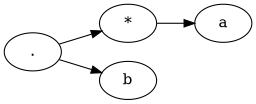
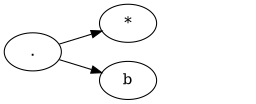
(223, 23) -> none
